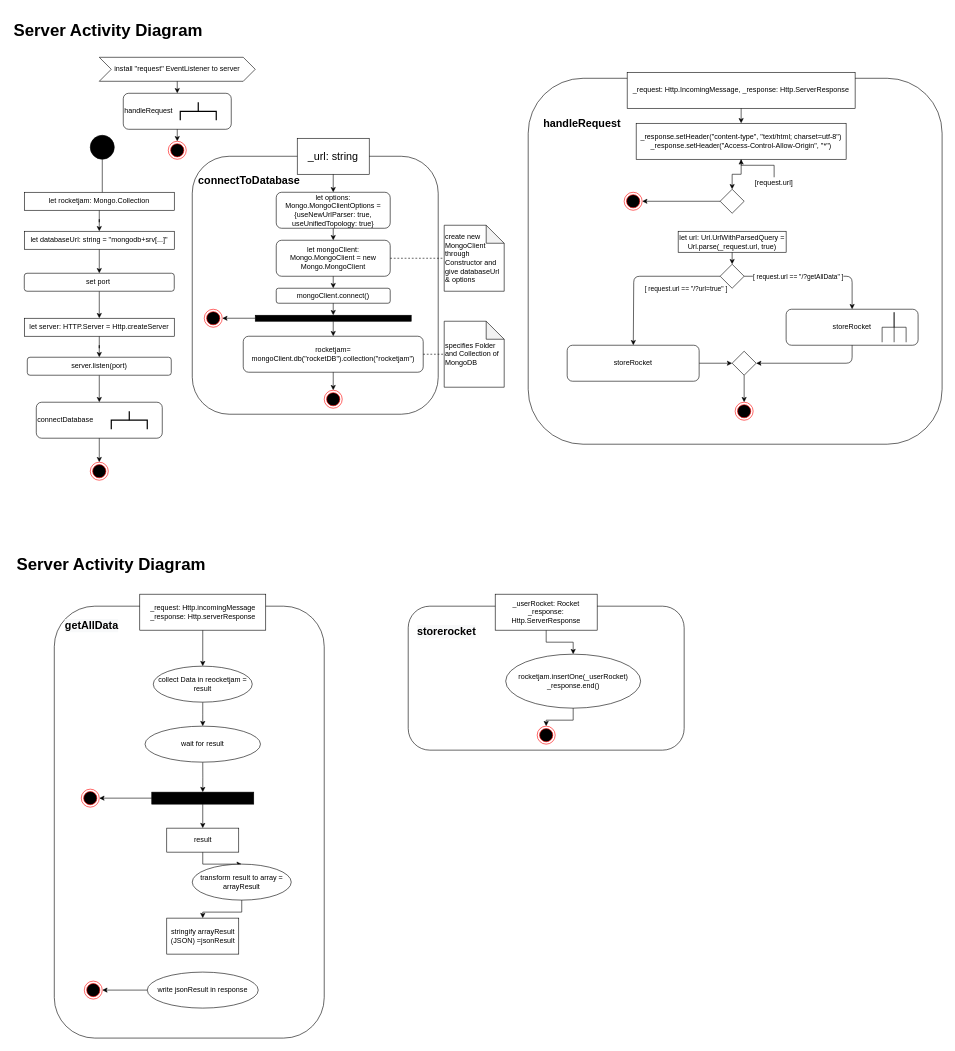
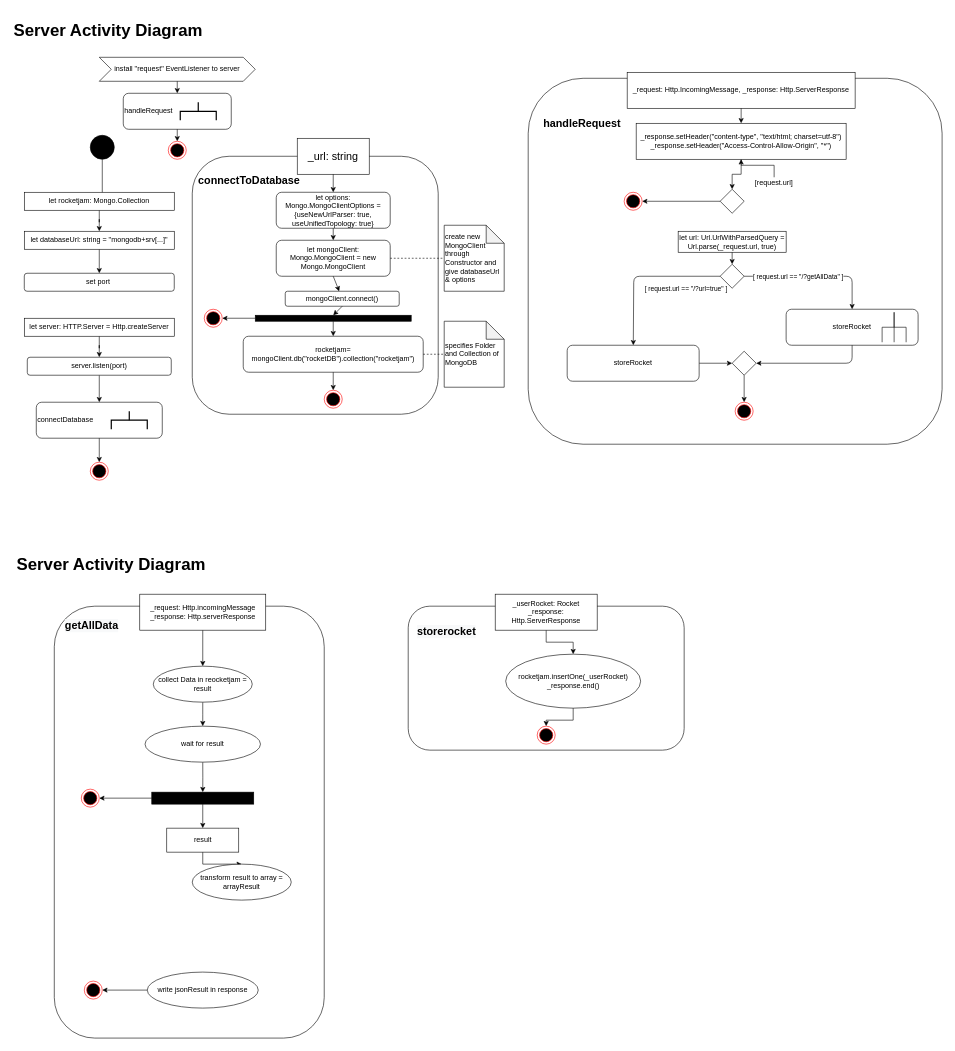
(333, 296) -> (342, 299)
(99, 312) -> none
(242, 912) -> none
(203, 936) -> none
